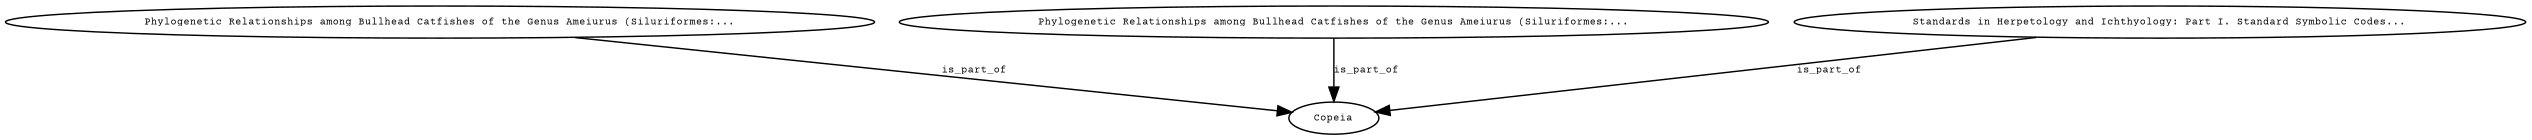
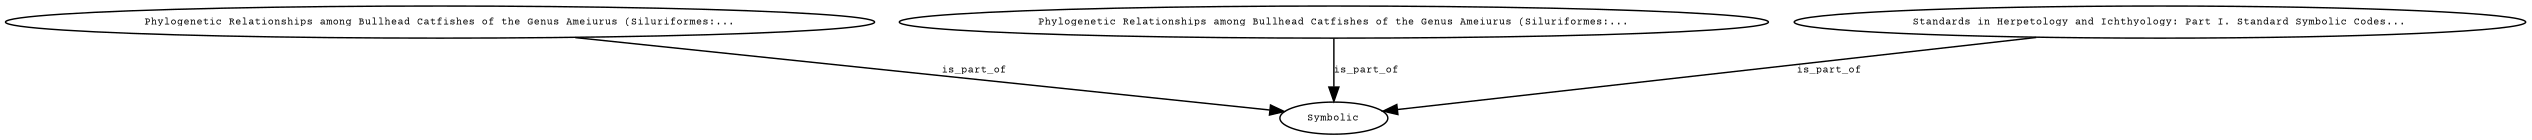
(1334, 118) -> (1334, 118)
